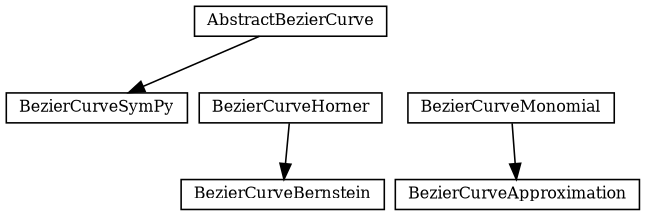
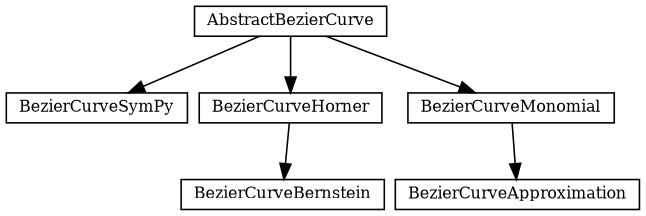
none -> (291, 57)
none -> (393, 62)
